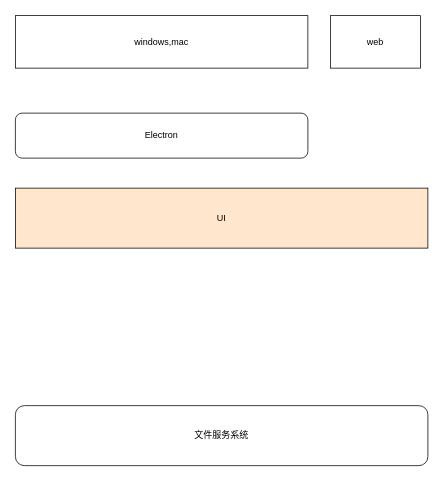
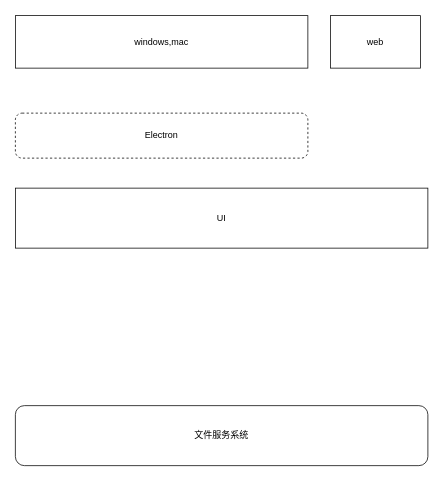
(162, 135) -> (162, 135)
(222, 218) -> (222, 218)
